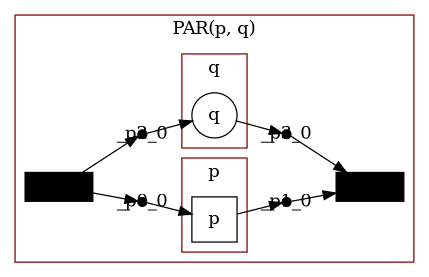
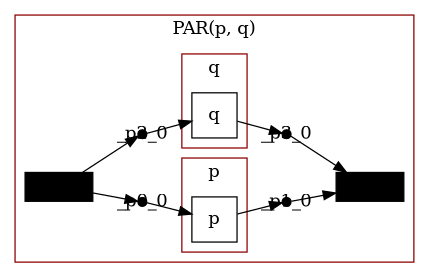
(214, 115) -> (214, 115)
